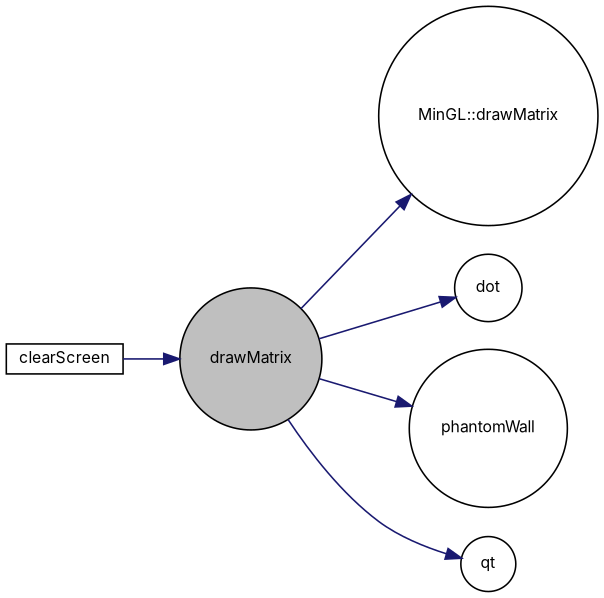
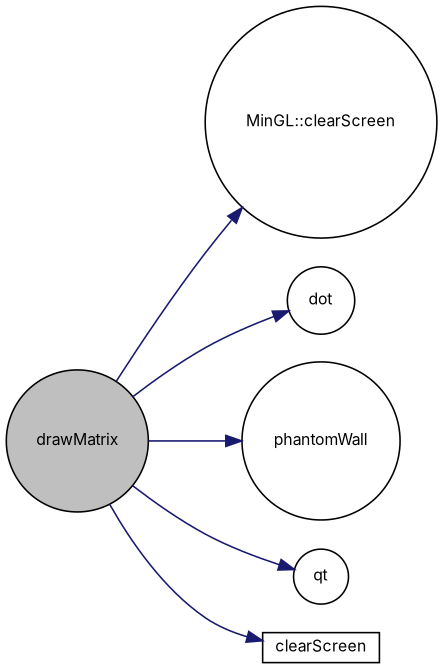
(488, 116) -> (321, 122)
(143, 359) -> (167, 584)
